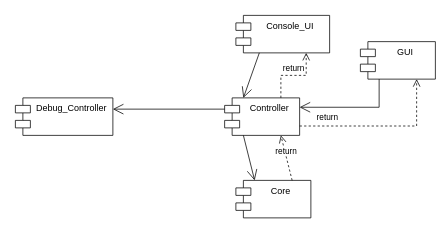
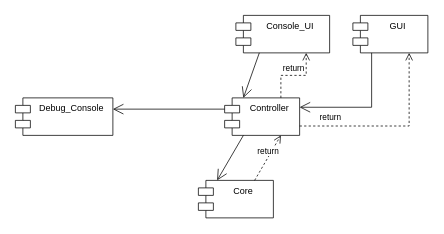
(398, 60) -> (390, 34)
(72, 109) -> (72, 109)
(273, 199) -> (236, 199)
